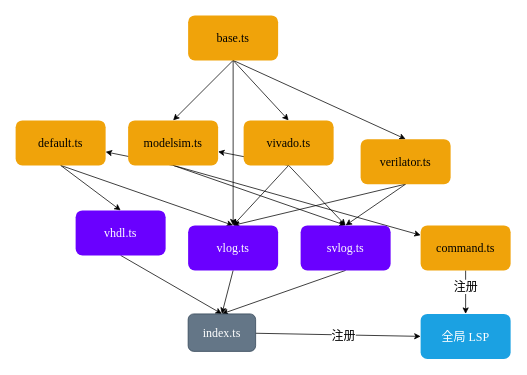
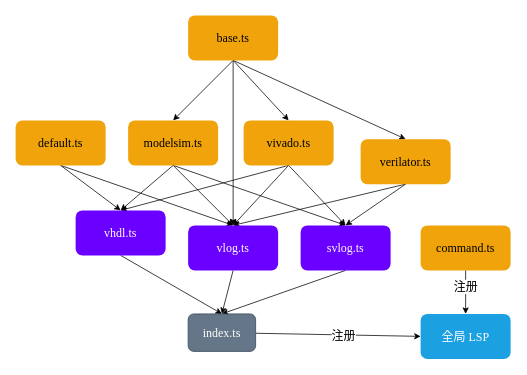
(120, 155) -> (148, 187)
(234, 155) -> (204, 188)
(280, 196) -> (202, 194)
